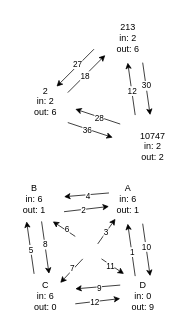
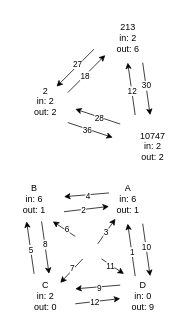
(46, 102) -> (46, 102)
(46, 297) -> (46, 297)
